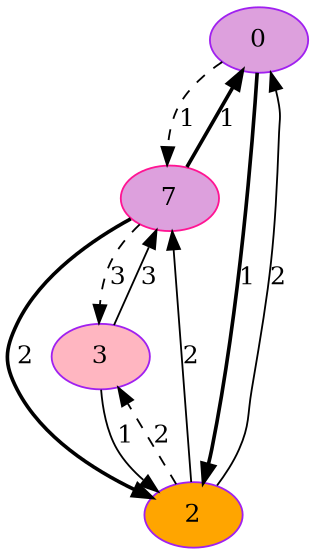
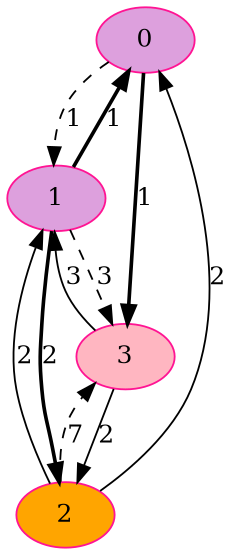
(259, 40) -> (146, 40)
(170, 198) -> (56, 198)
(239, 269) -> (136, 189)
(101, 357) -> (126, 357)
(126, 436) -> (107, 436)
(163, 436) -> (76, 436)
(194, 515) -> (66, 515)
